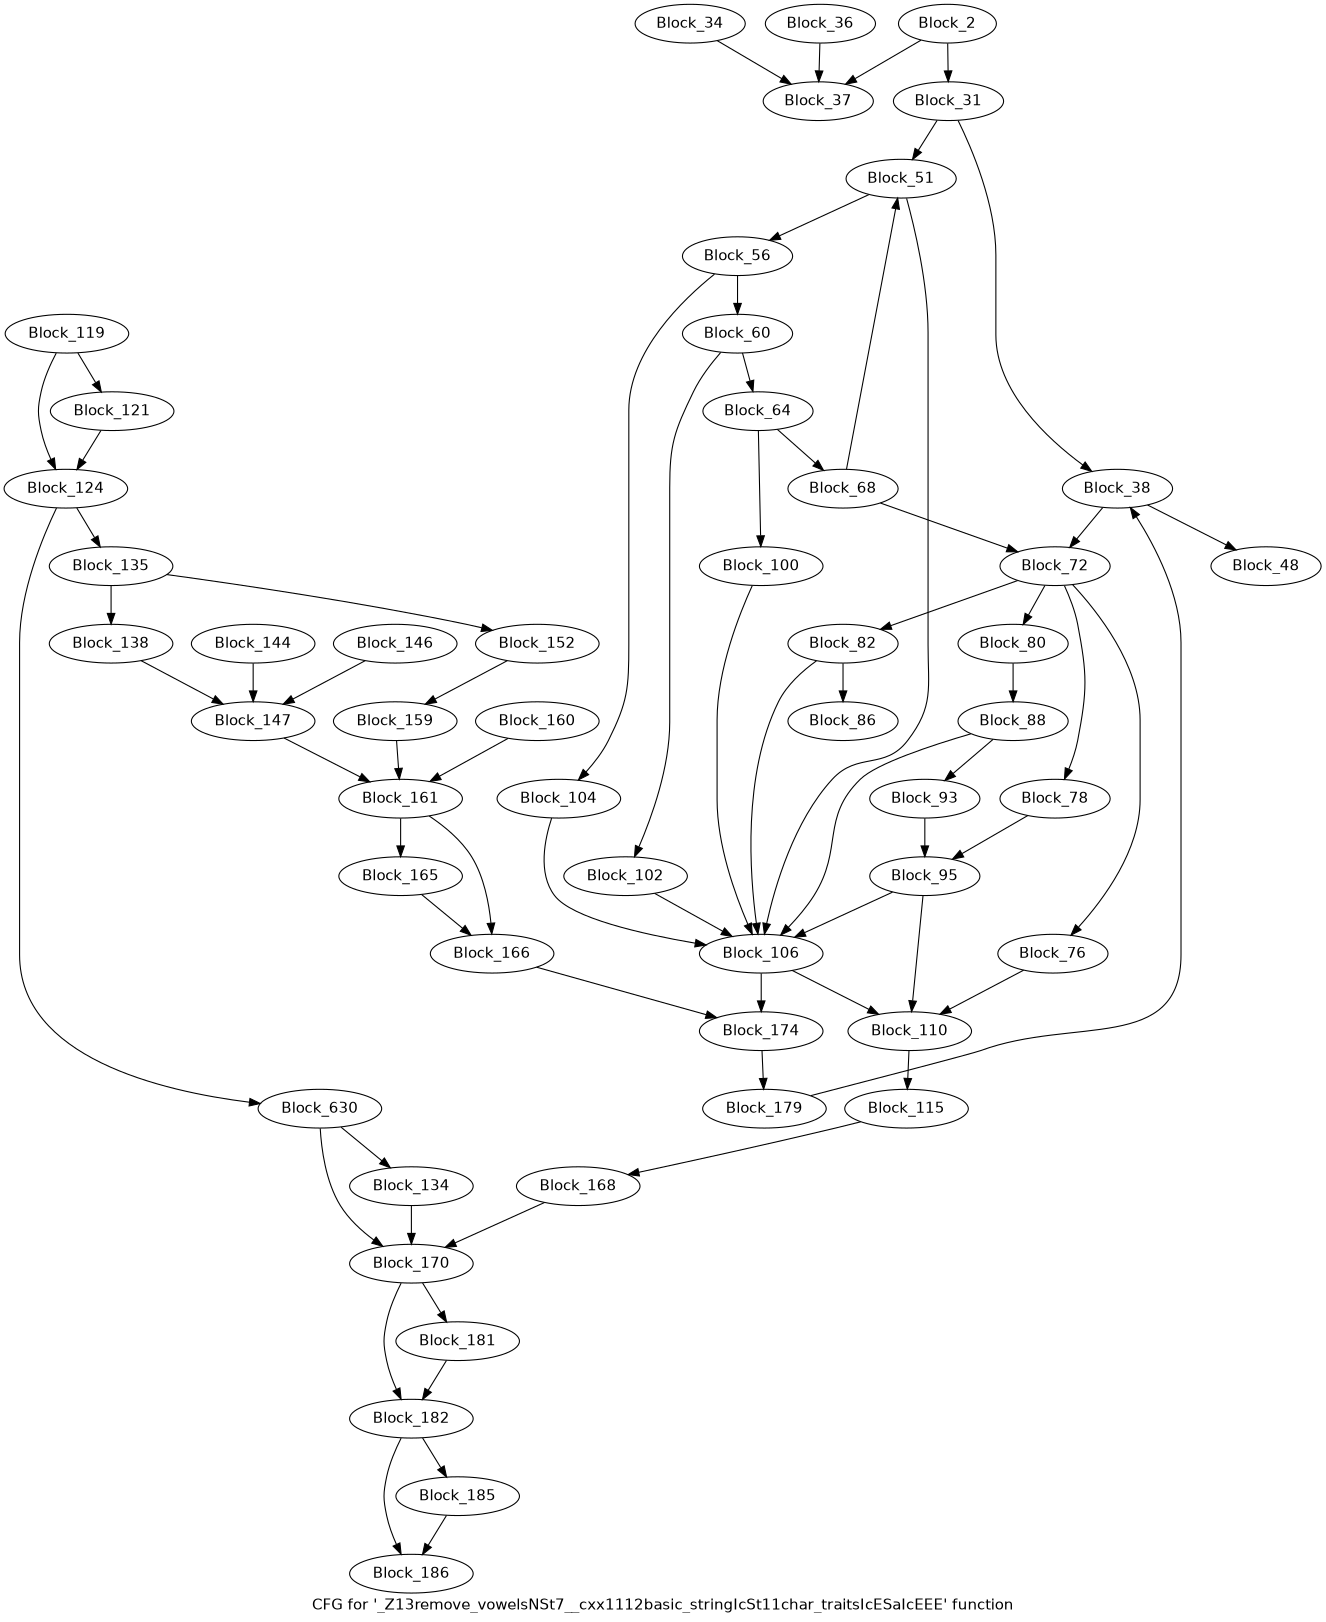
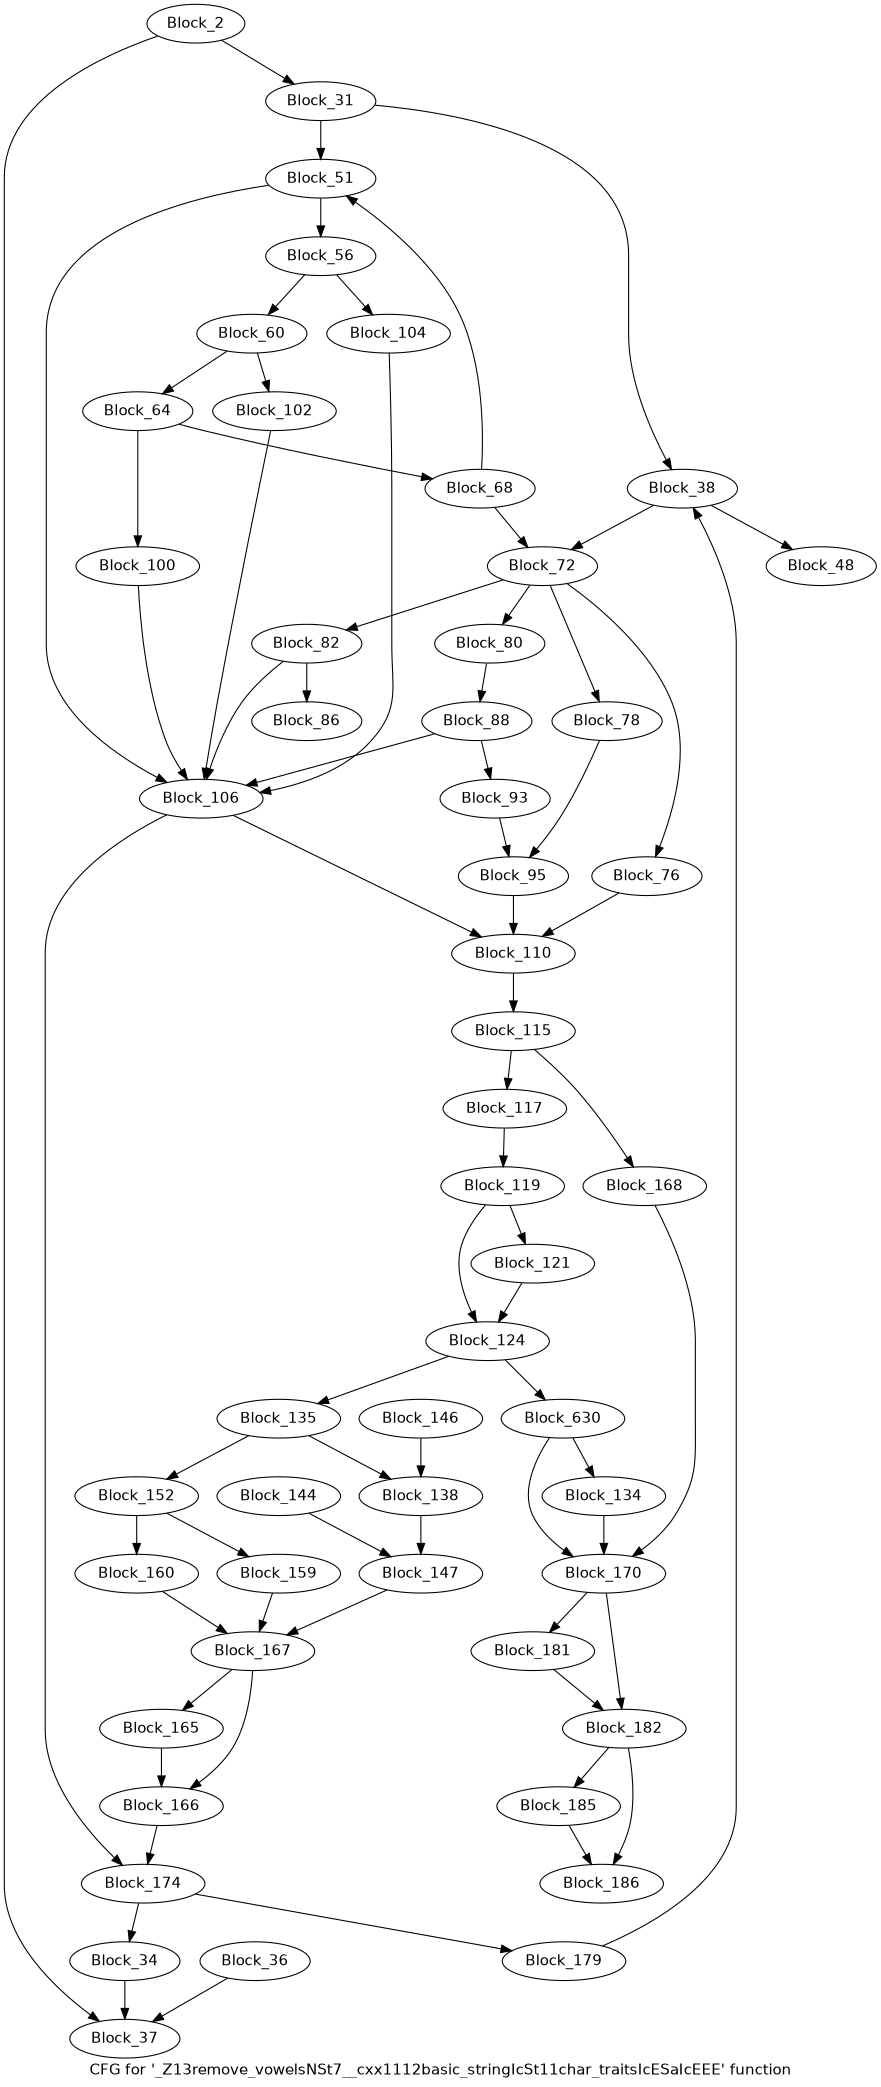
(329, 680) -> (421, 1452)
(401, 799) -> (253, 1651)
(848, 912) -> none
none -> (505, 1109)
none -> (137, 1530)
none -> (135, 1917)
